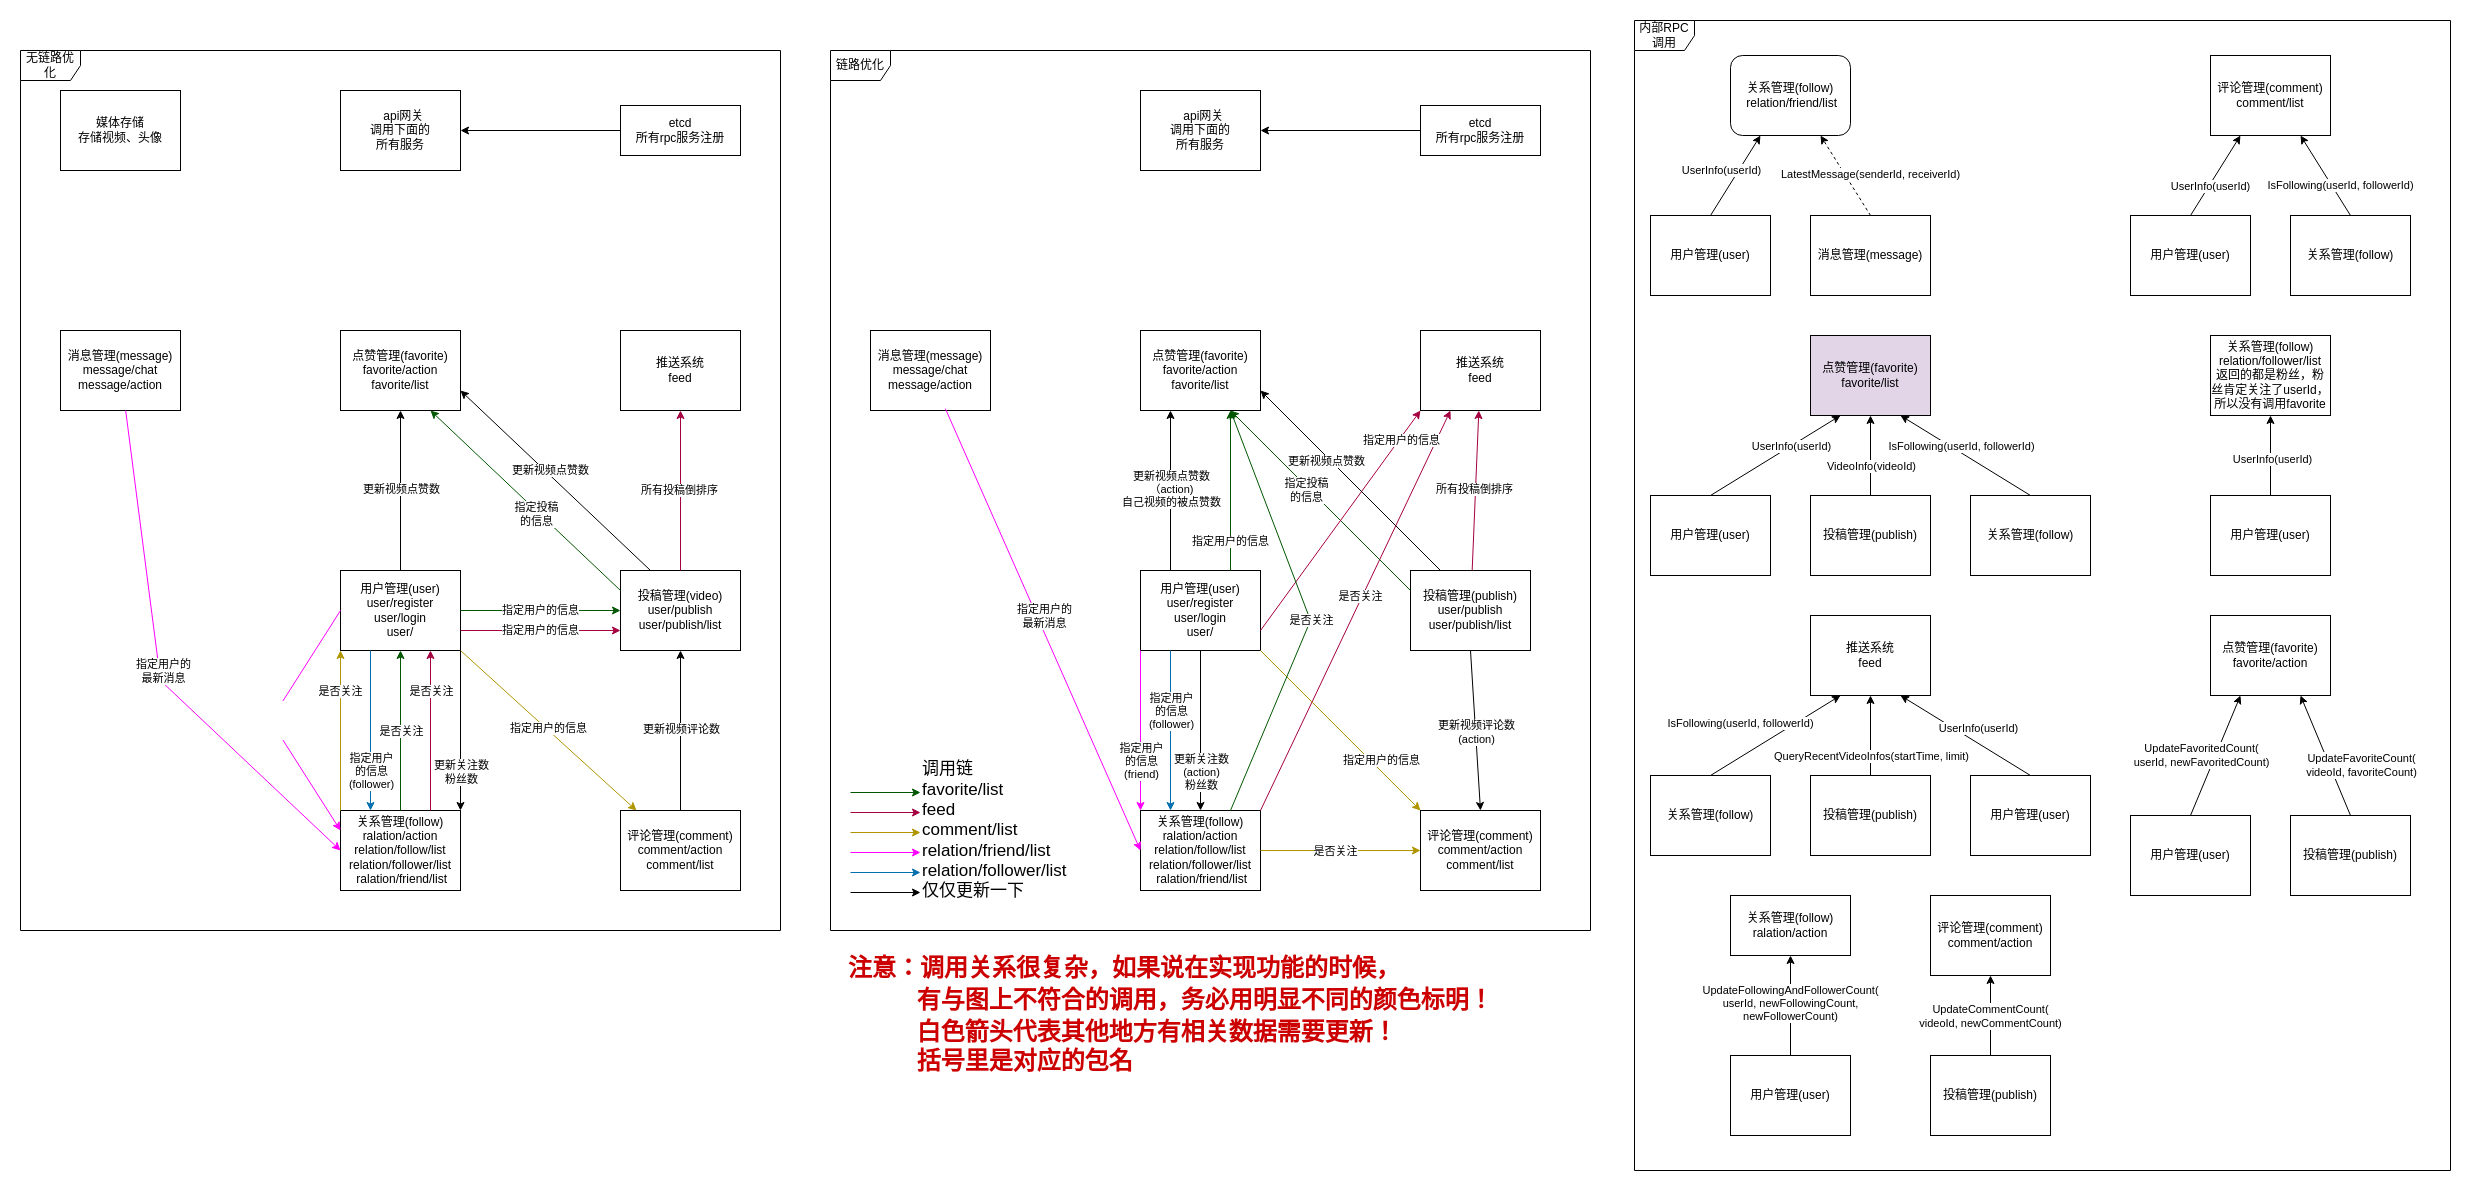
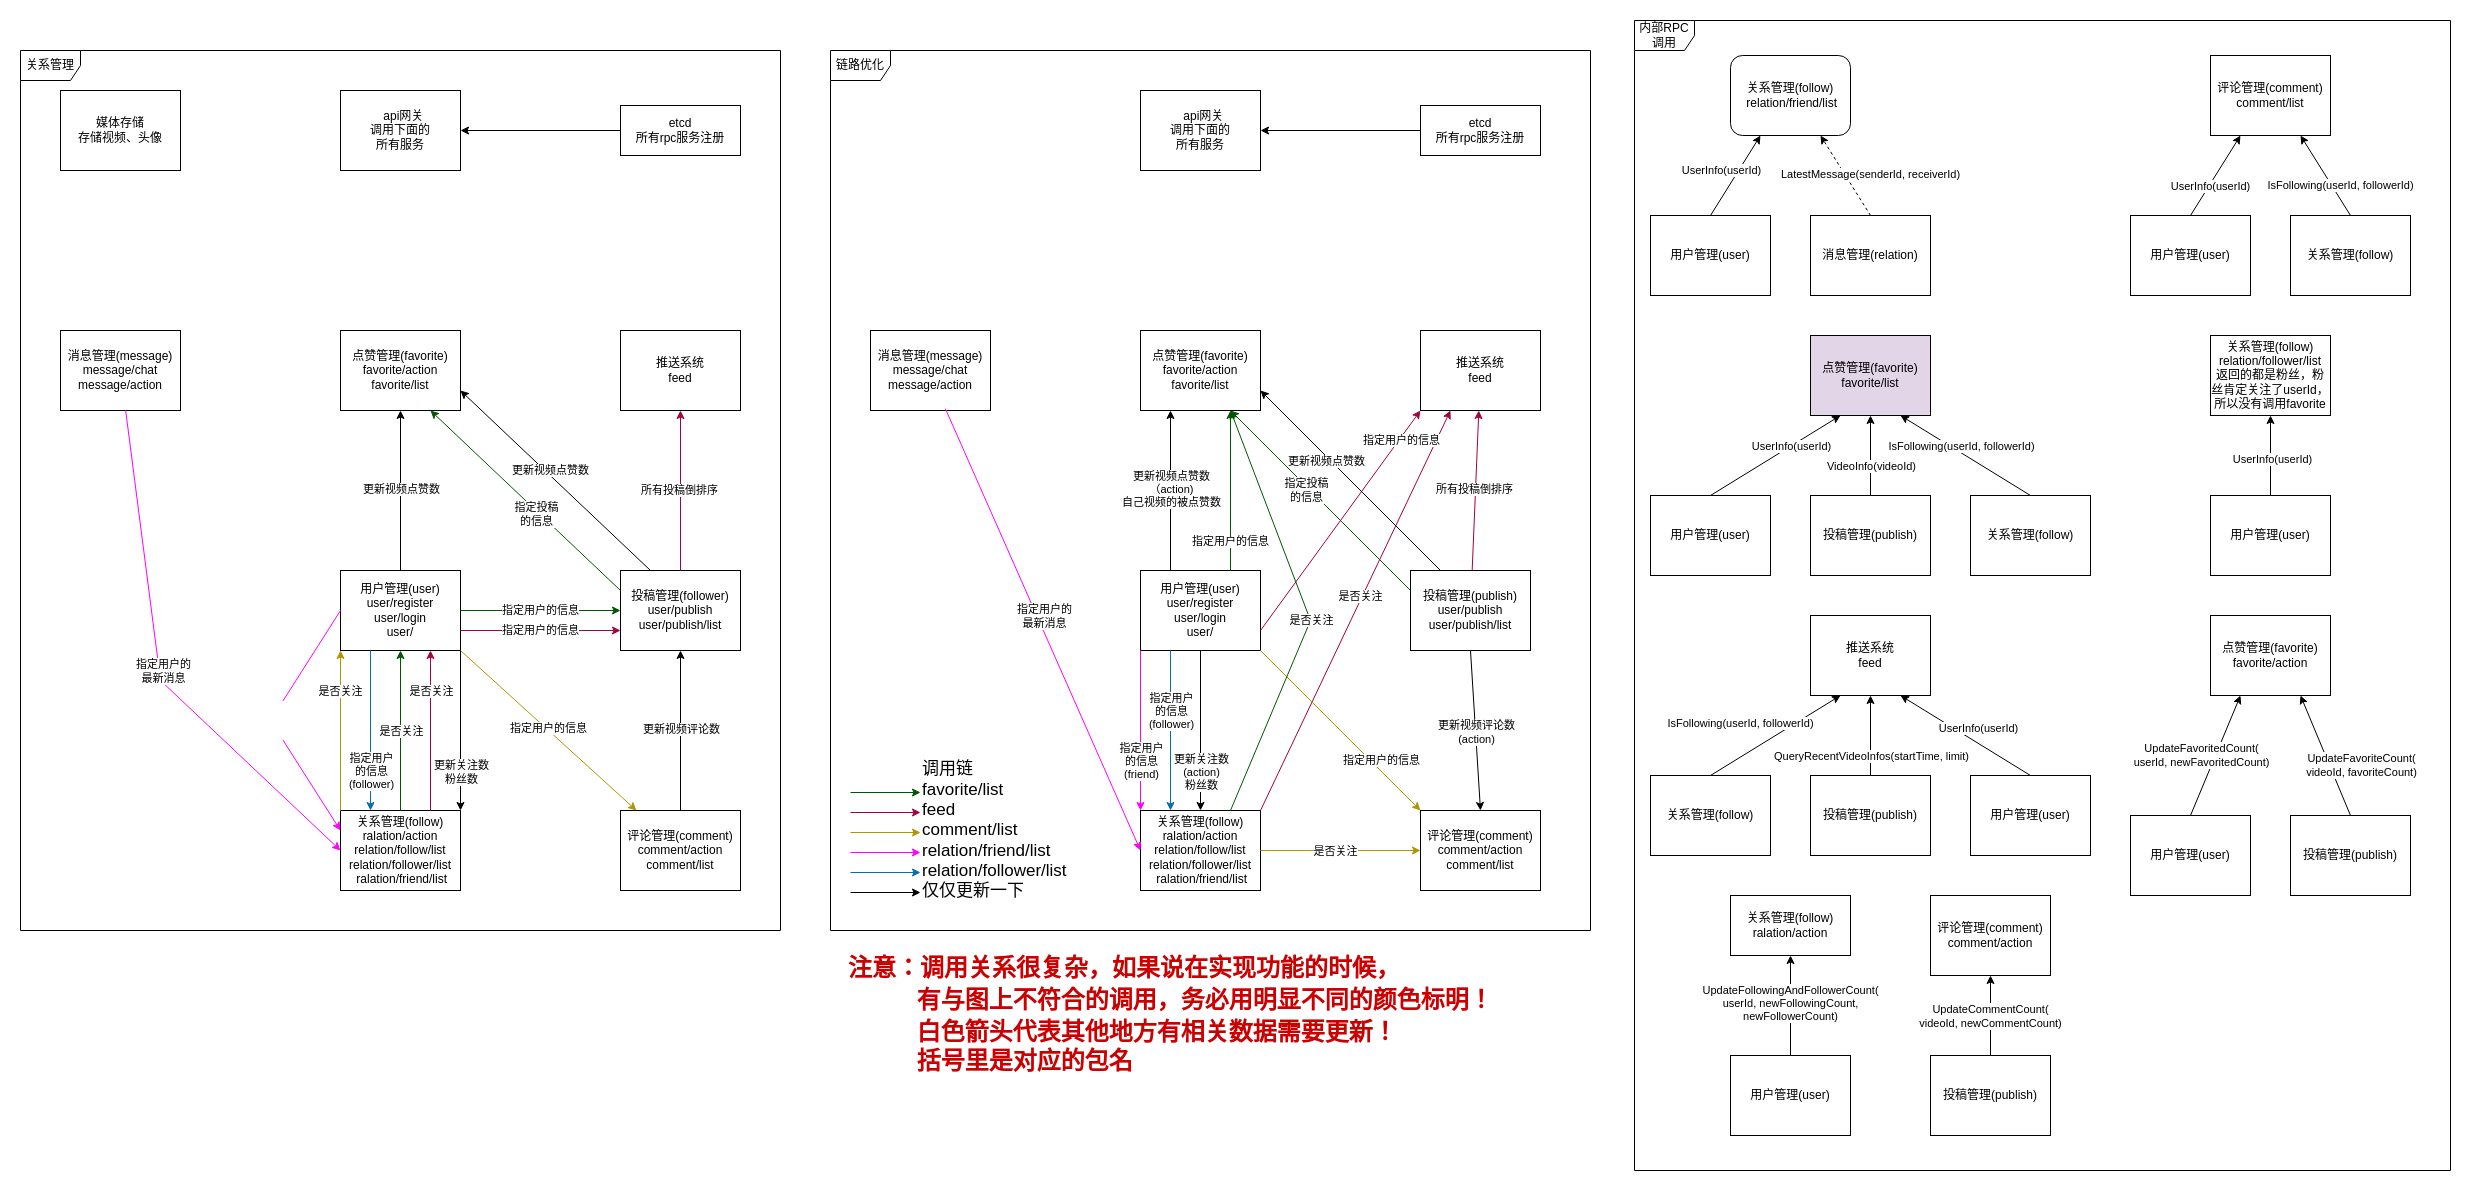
(51, 66) -> (51, 66)
(1871, 256) -> (1871, 256)
(681, 611) -> (681, 611)
